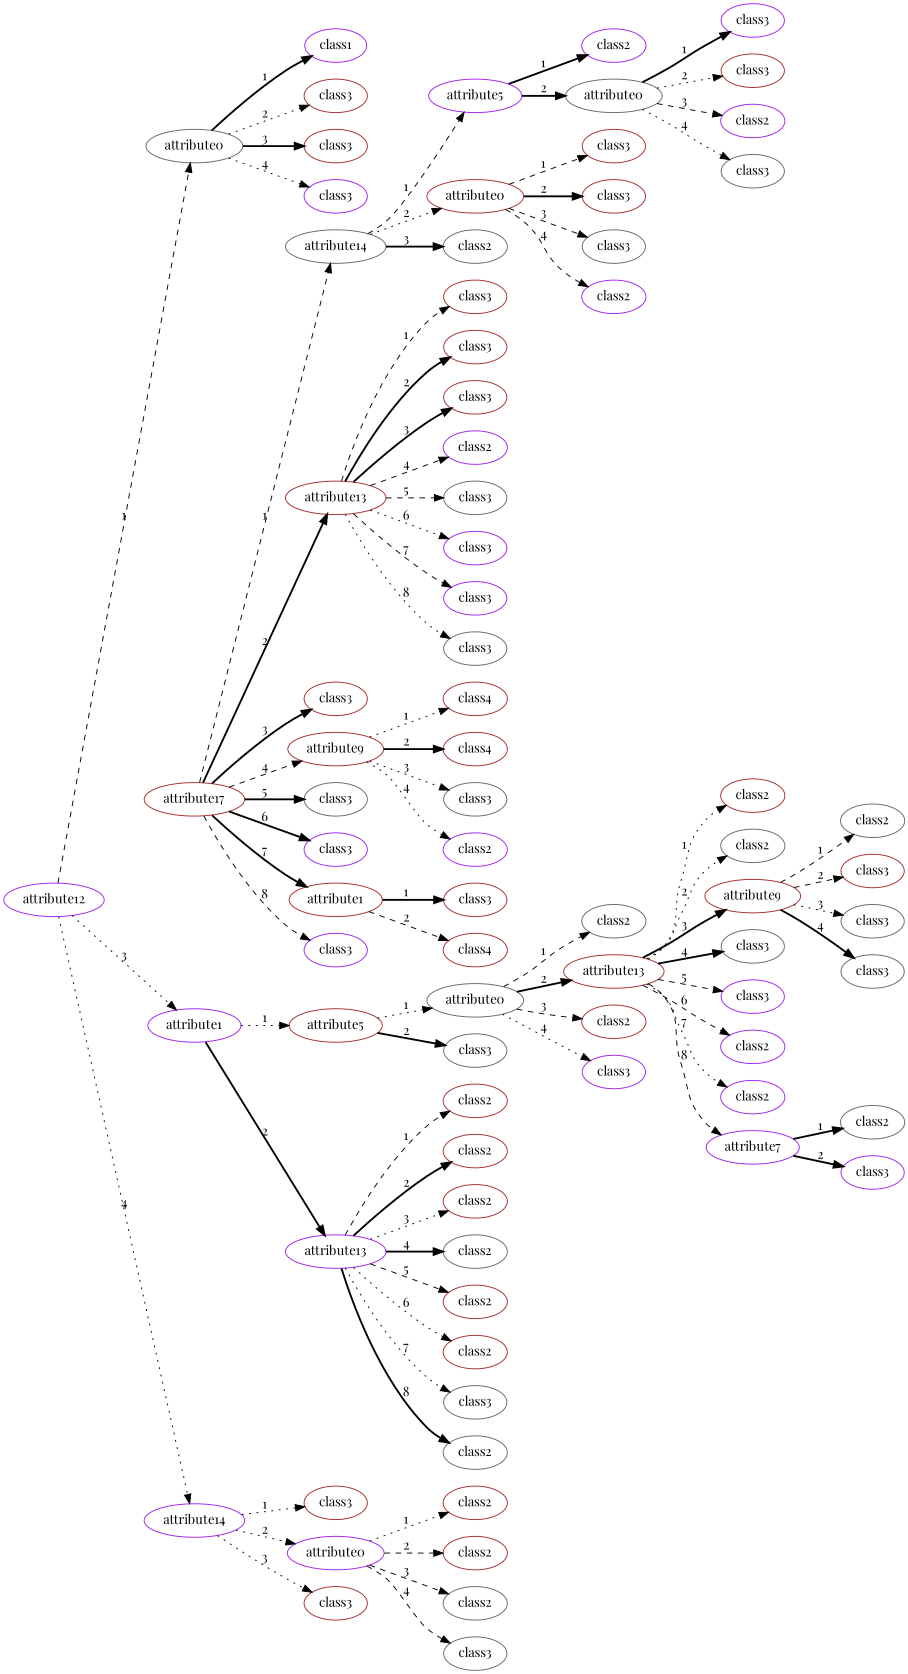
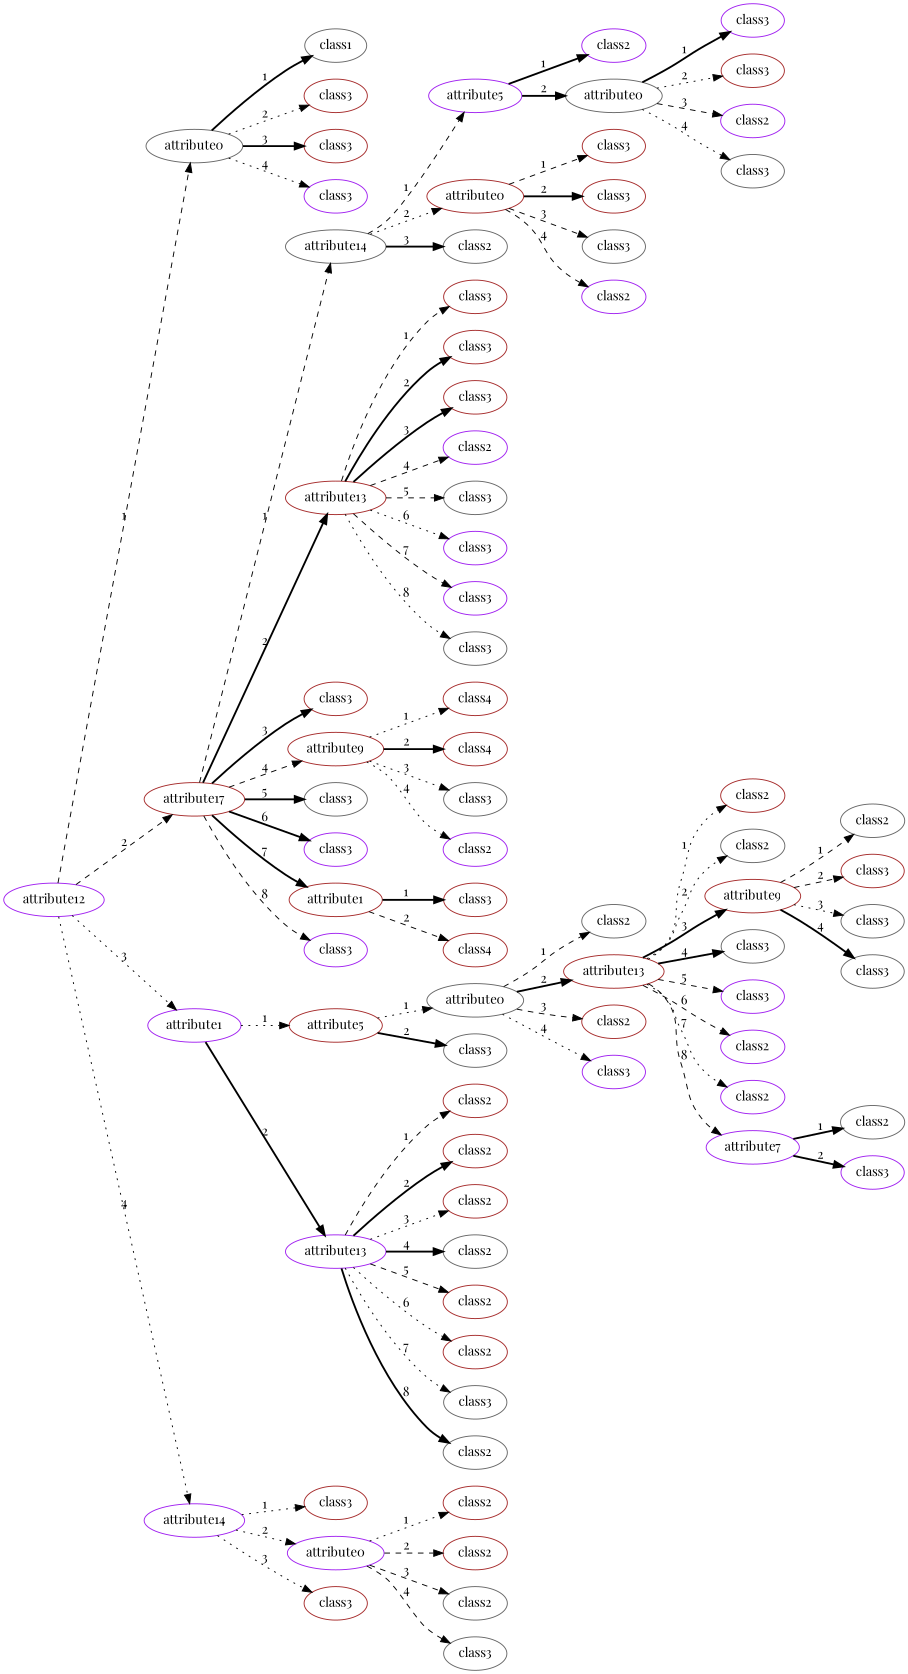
(336, 46) -> (336, 46)
none -> (120, 852)
